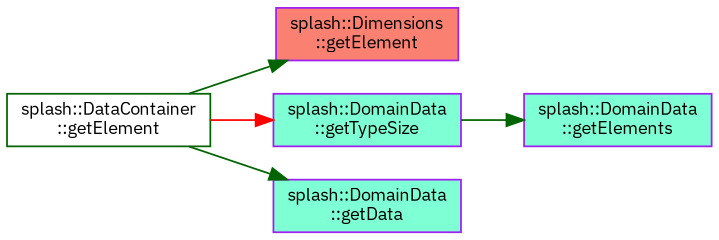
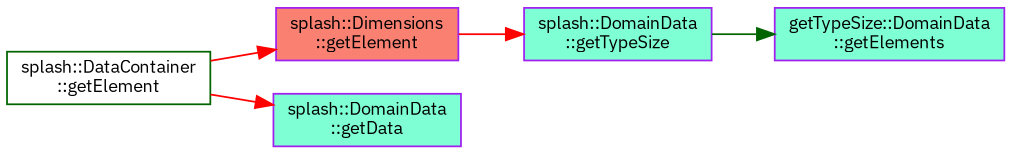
(229, 80) -> (234, 57)
(233, 120) -> (482, 34)
(618, 120) -> (890, 34)
(229, 160) -> (233, 98)
